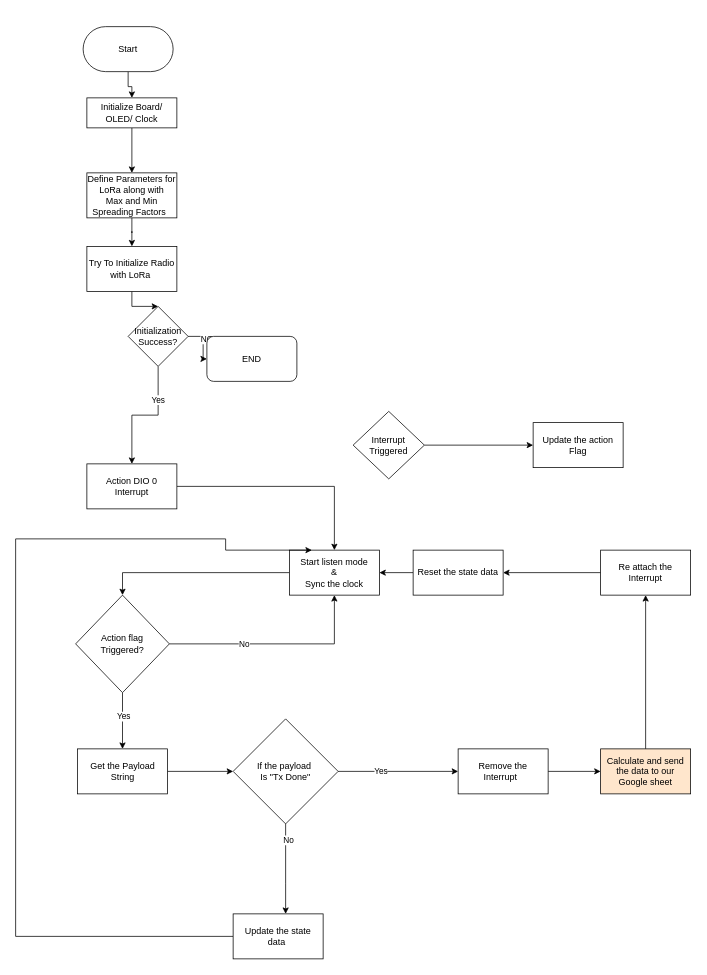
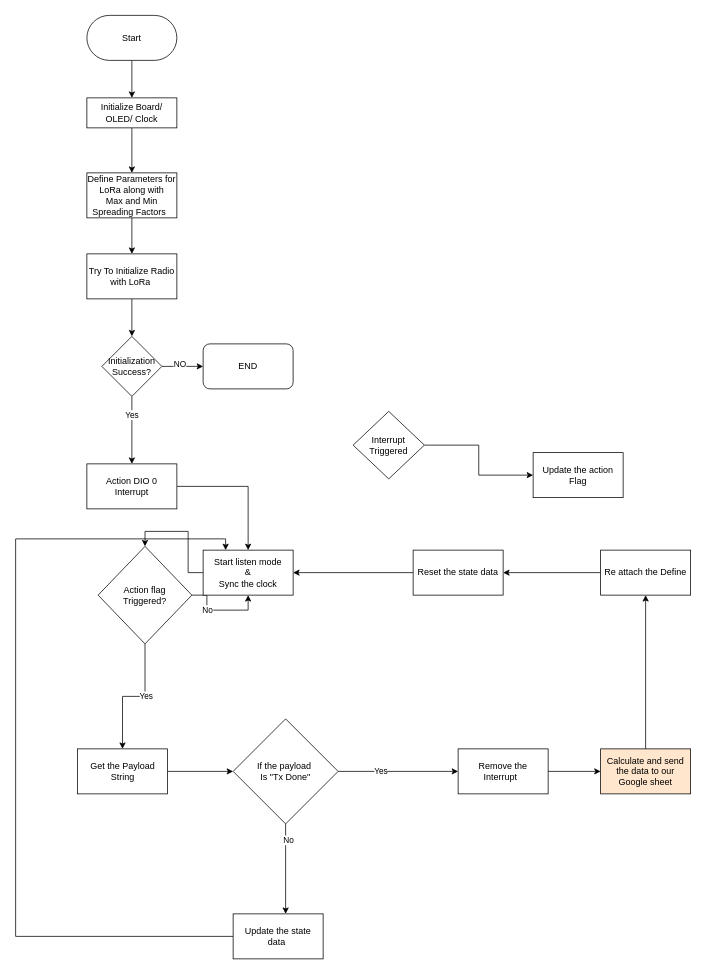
(128, 49) -> (132, 38)
(132, 269) -> (132, 276)
(158, 336) -> (132, 366)
(252, 359) -> (248, 366)
(578, 445) -> (578, 475)
(334, 573) -> (248, 573)
(645, 573) -> (645, 573)
(122, 644) -> (145, 595)
